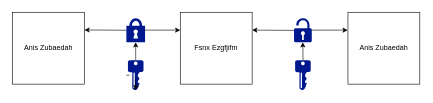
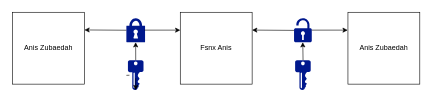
(216, 48) -> (216, 48)
